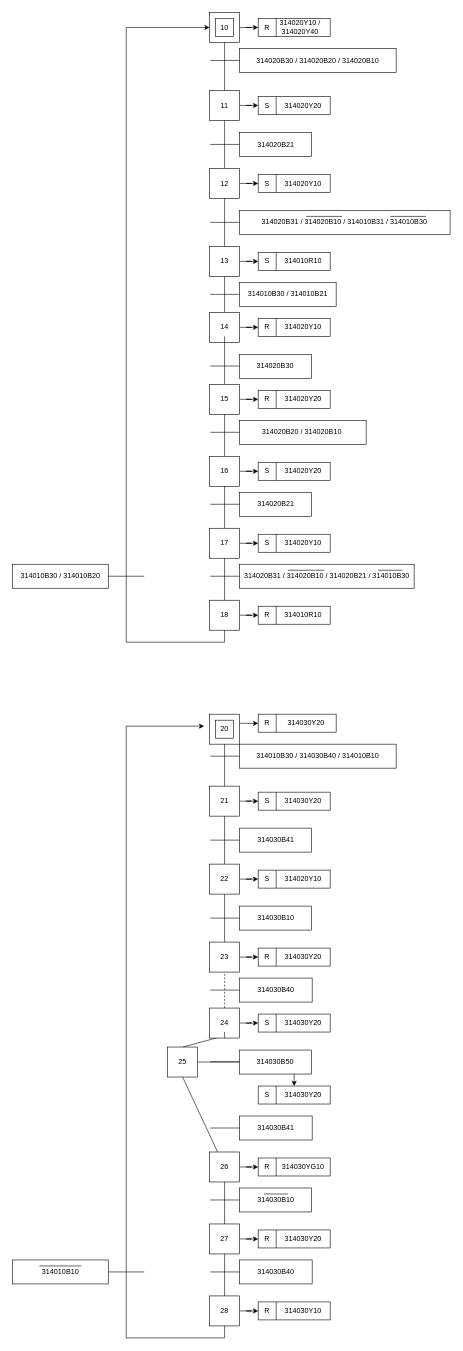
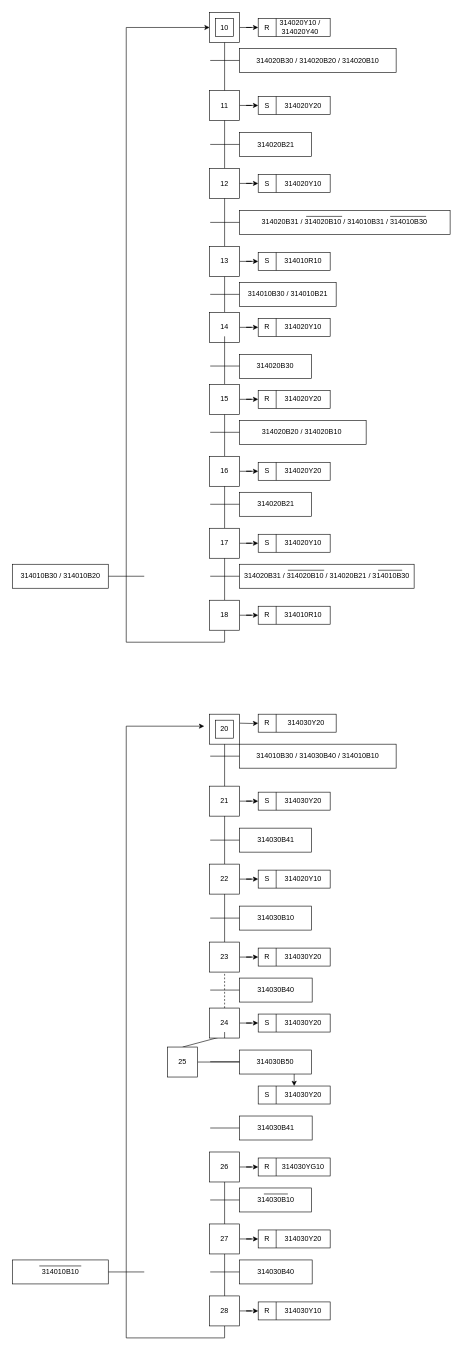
(200, 1115) -> none
